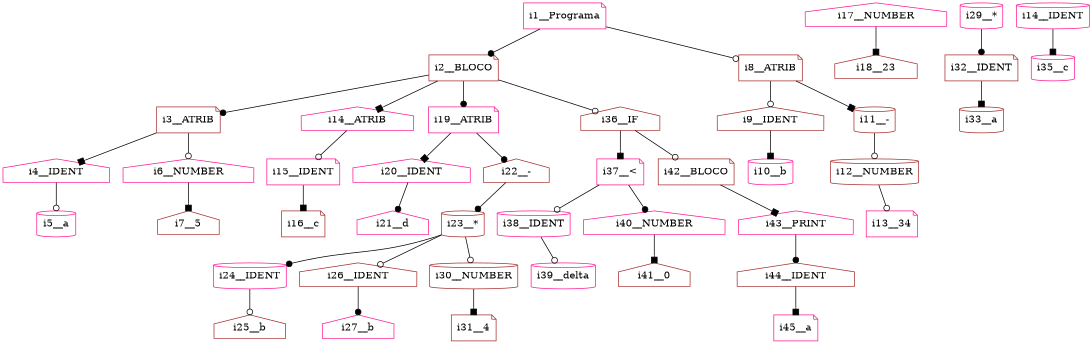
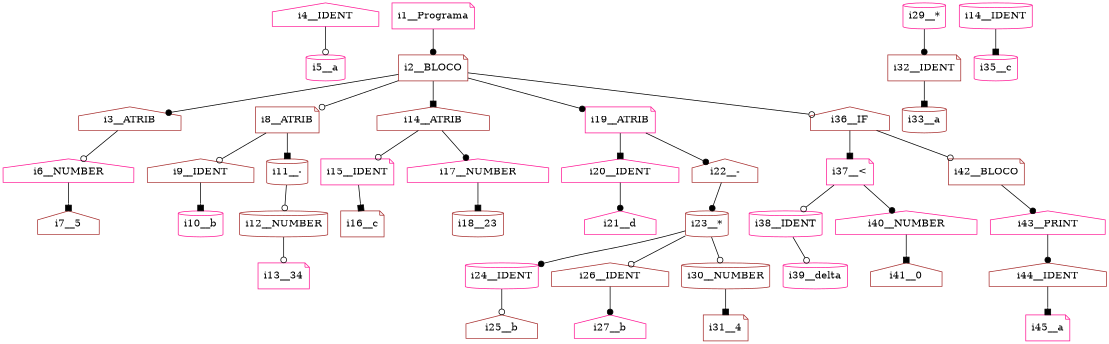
(669, 42) -> (362, 93)
(876, 68) -> (478, 224)
(188, 120) -> (130, 120)
(357, 120) -> (433, 120)
none -> (453, 143)
(121, 146) -> none
(746, 198) -> (1016, 197)
